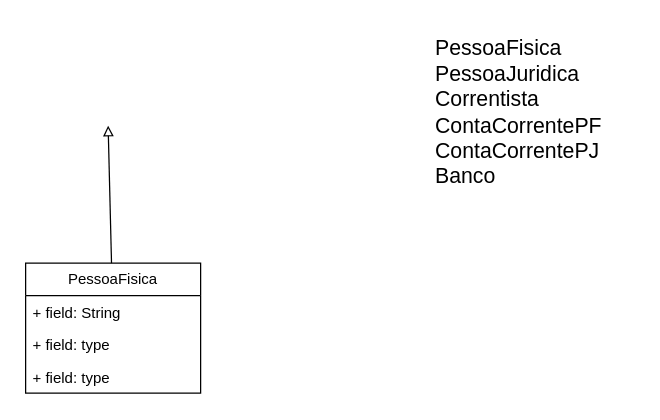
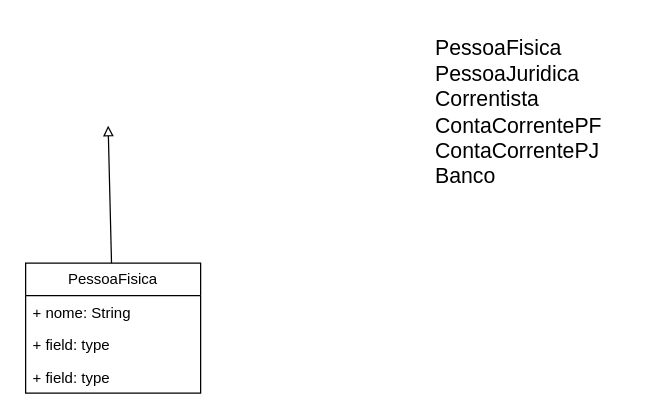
(84, 313) -> (84, 313)
